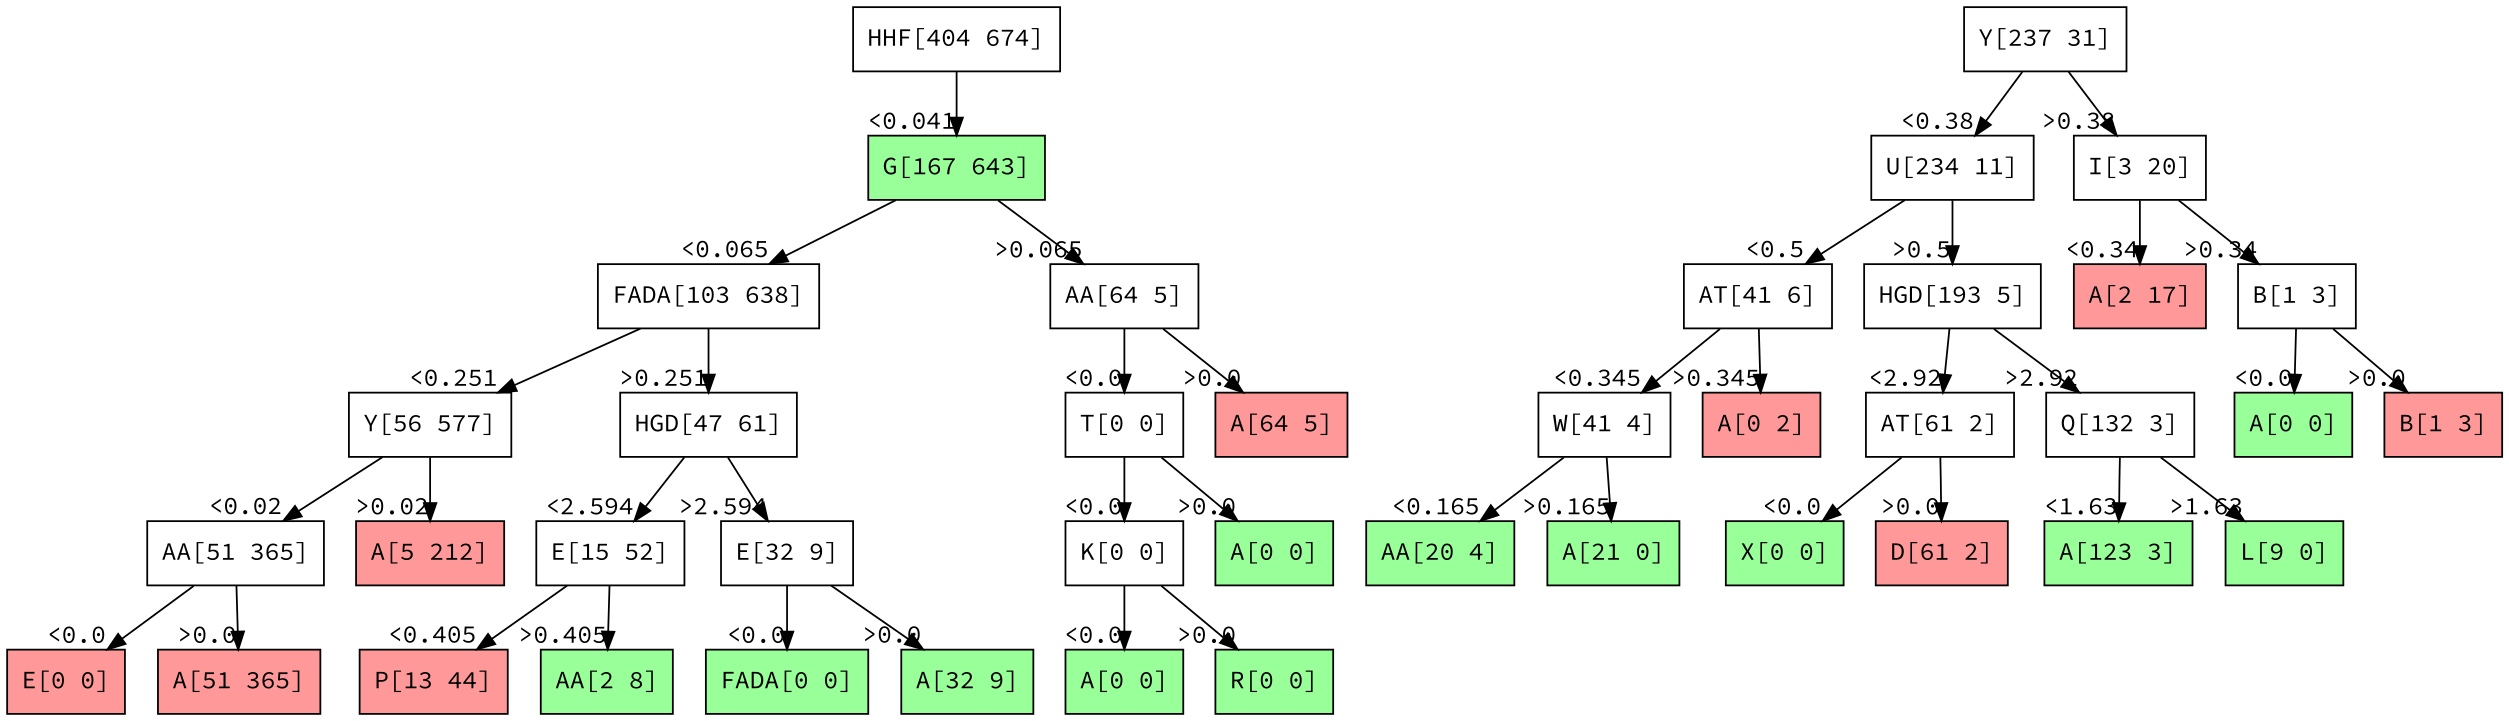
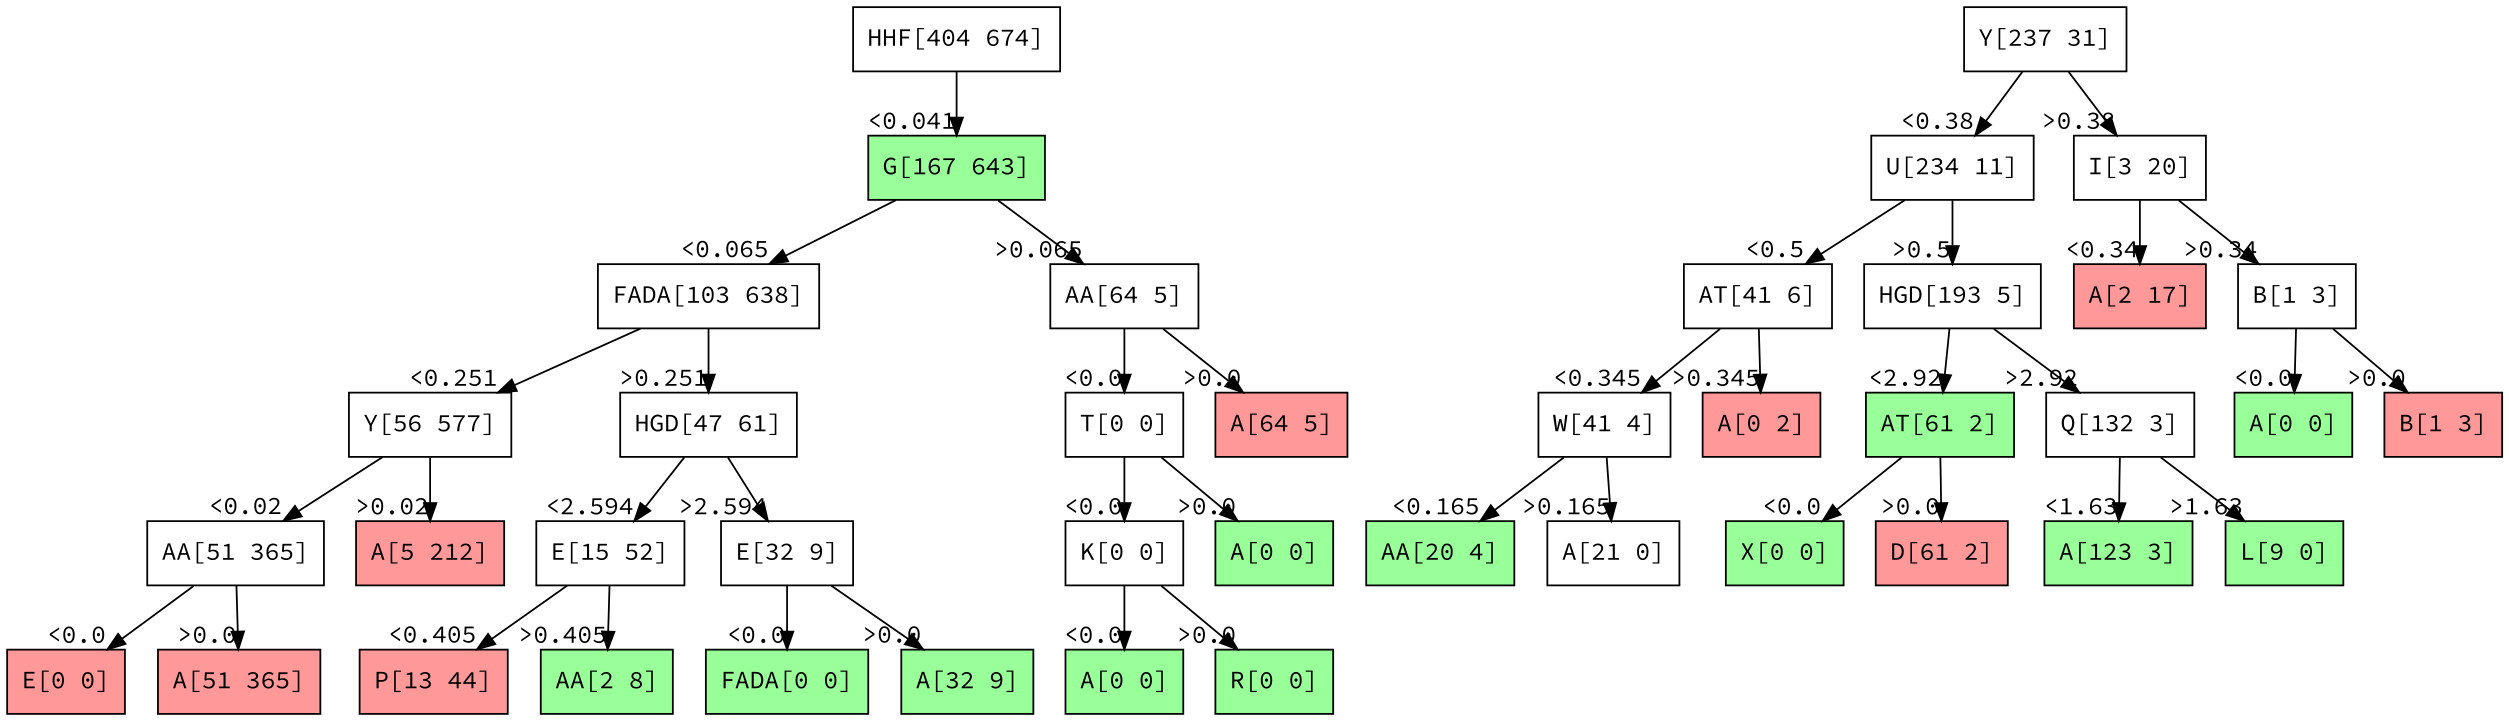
(1940, 425) -> (1940, 425)
(1613, 553) -> (1613, 553)
